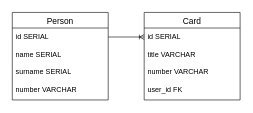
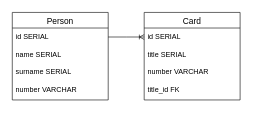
(171, 54) -> (169, 54)
(166, 90) -> (166, 90)
